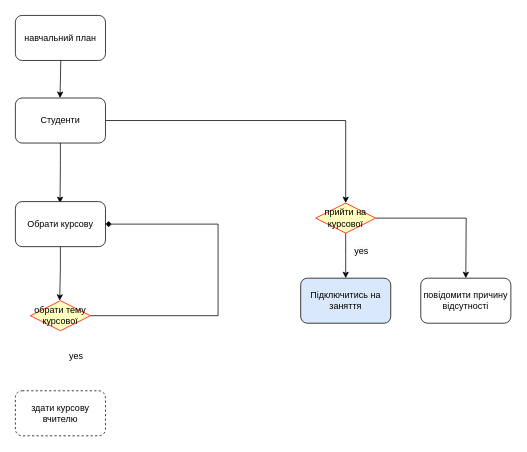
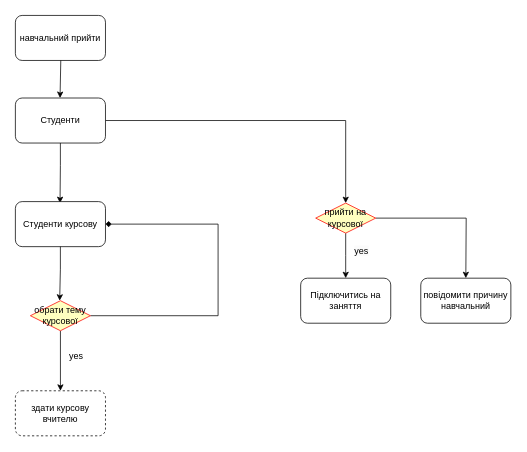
(60, 38) -> (60, 38)
(60, 224) -> (60, 224)
(345, 300) -> (345, 300)
(465, 300) -> (465, 300)
none -> (60, 357)
